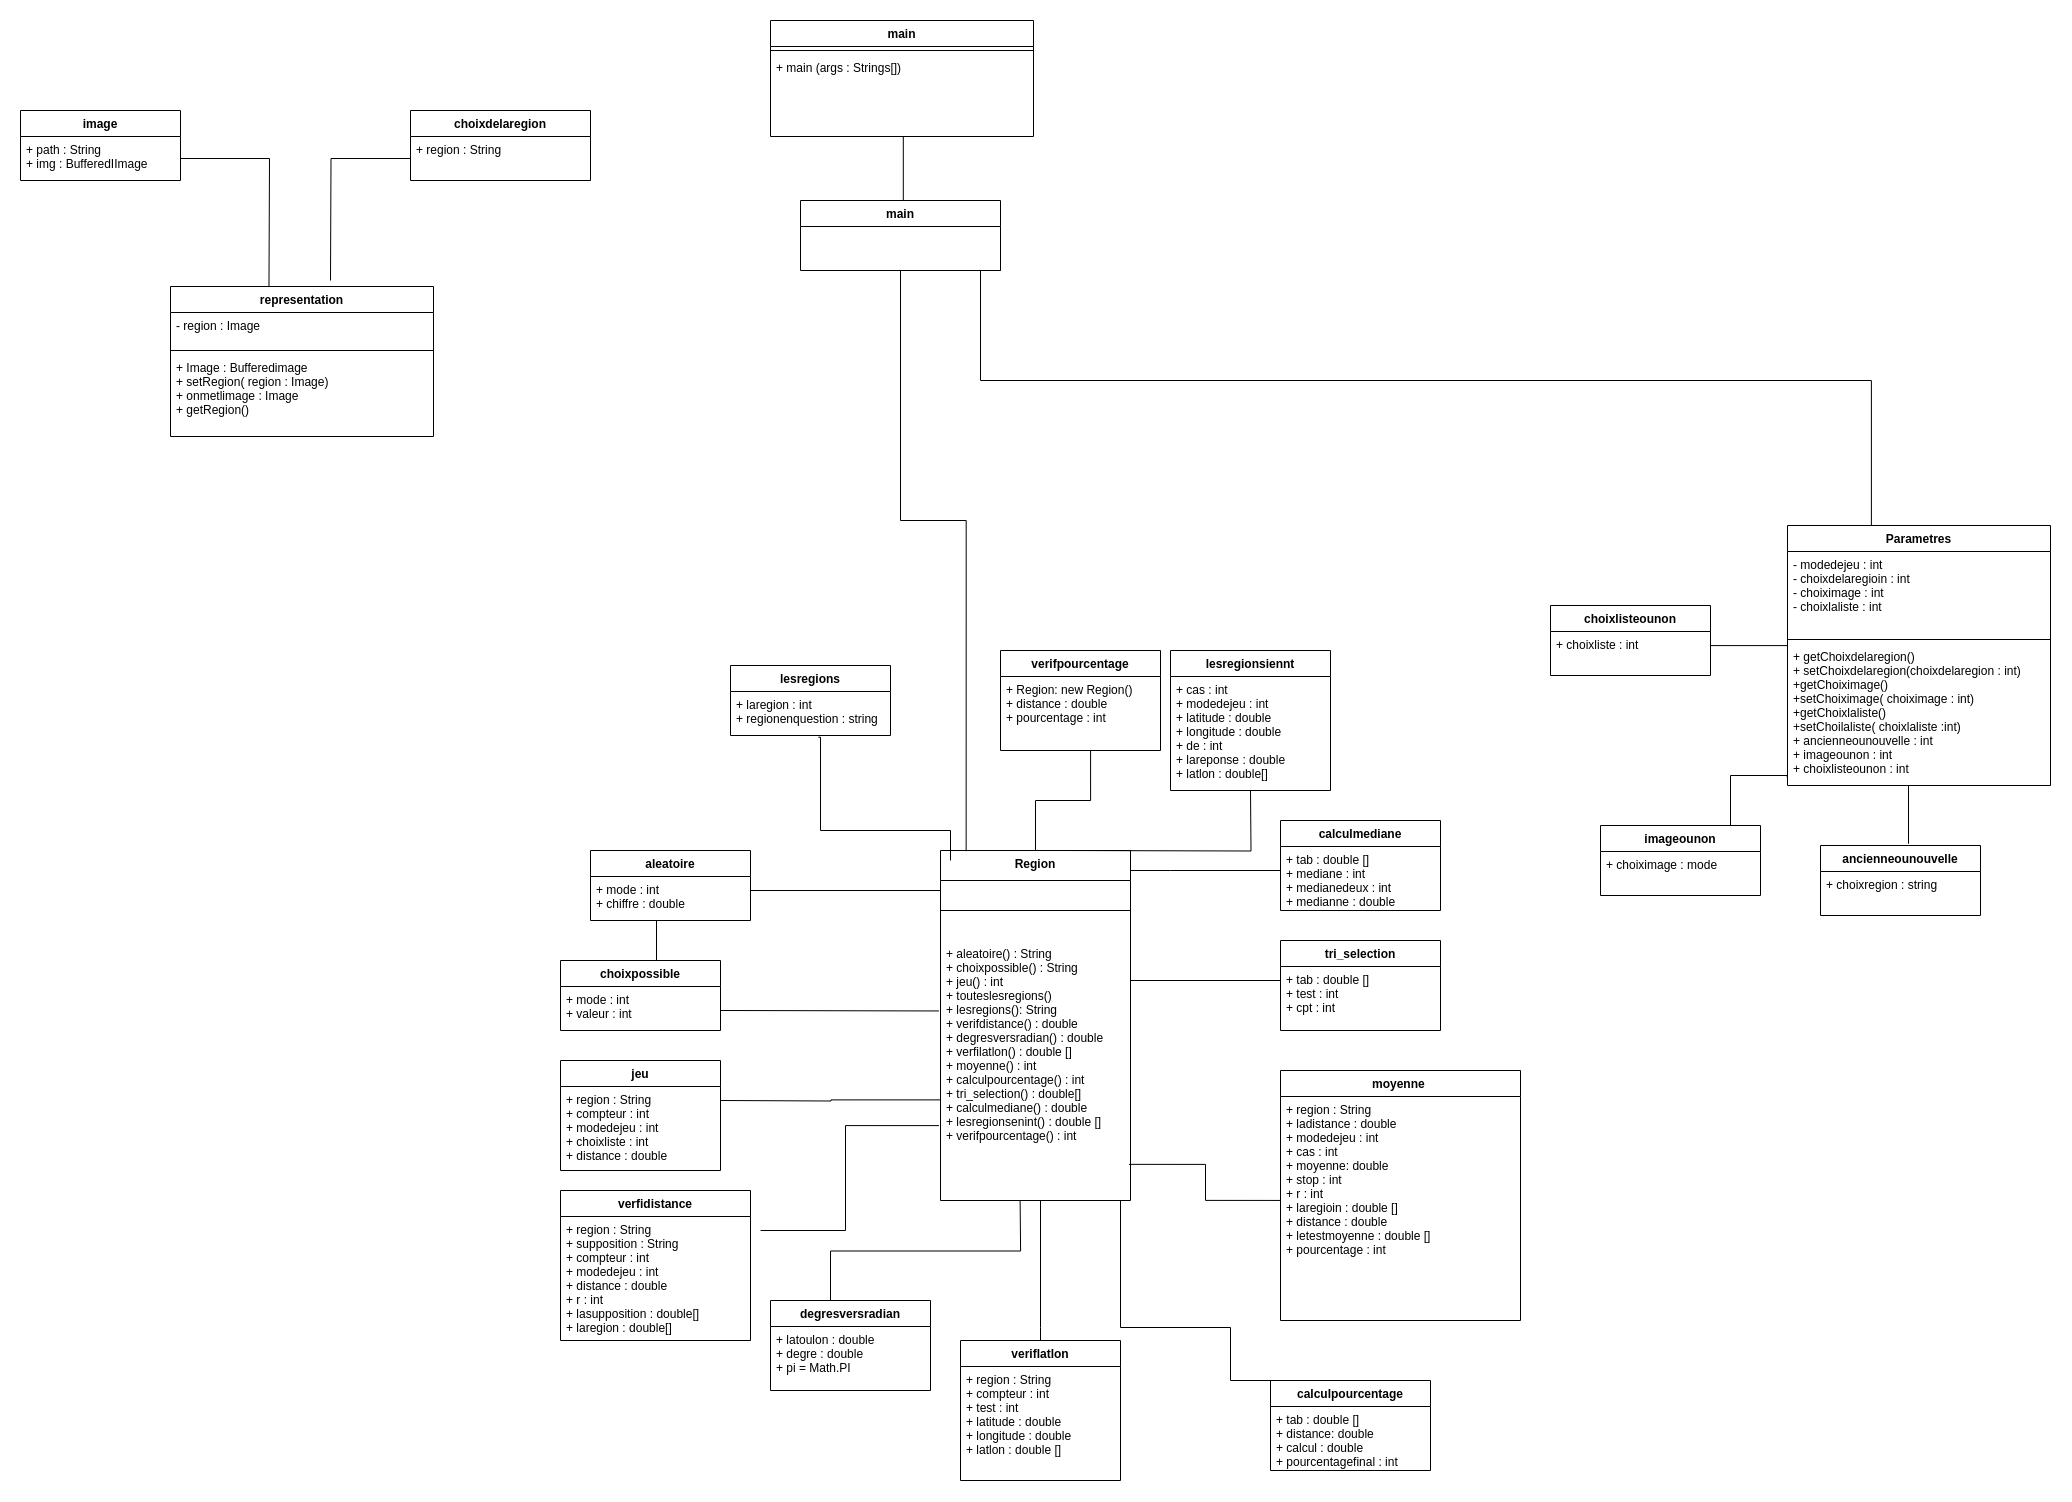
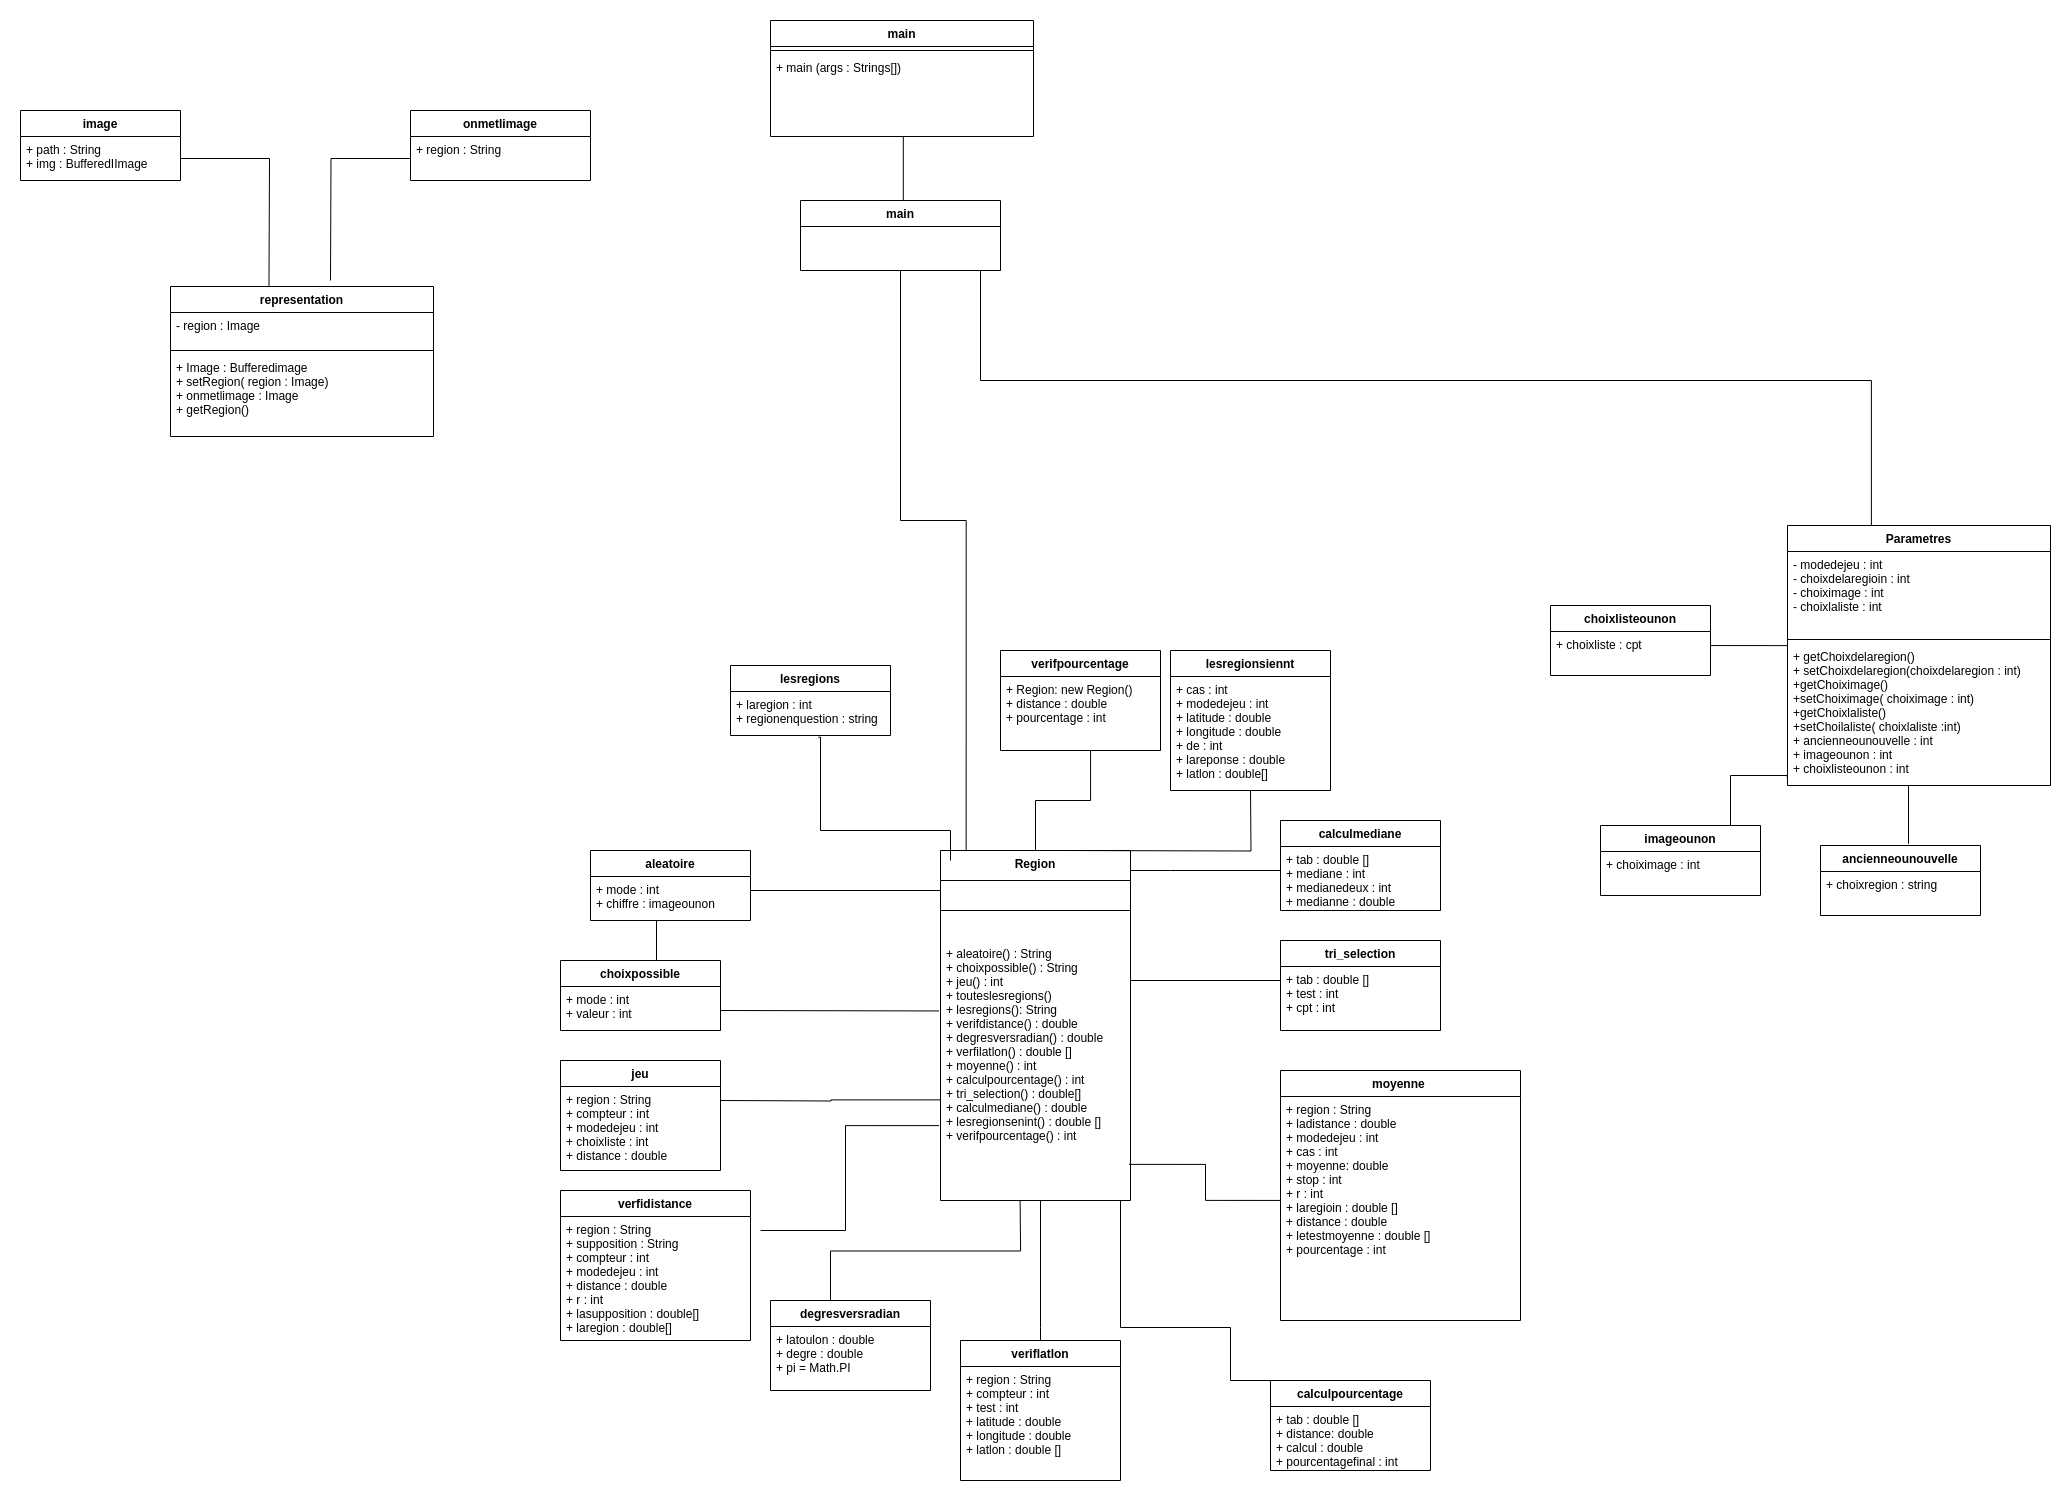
(500, 124) -> (500, 124)
(1604, 645) -> (1606, 645)
(1660, 865) -> (1656, 865)
(629, 890) -> (629, 890)
